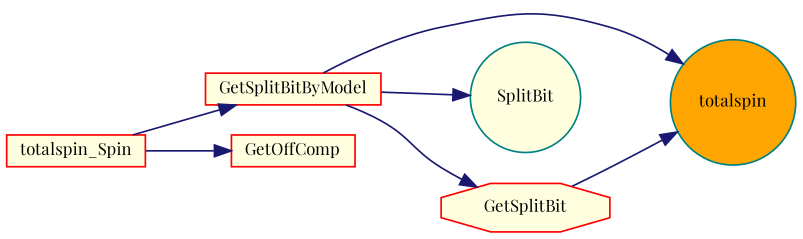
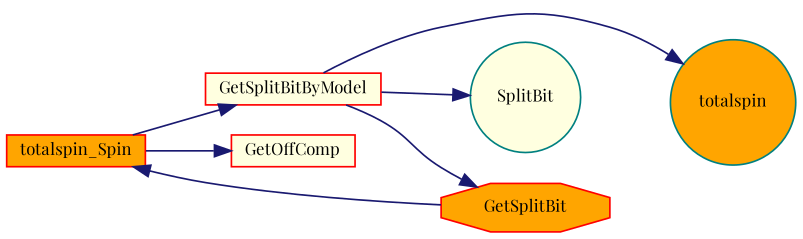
(76, 151) -> (76, 151)
(617, 164) -> (294, 194)
(525, 208) -> (525, 208)
